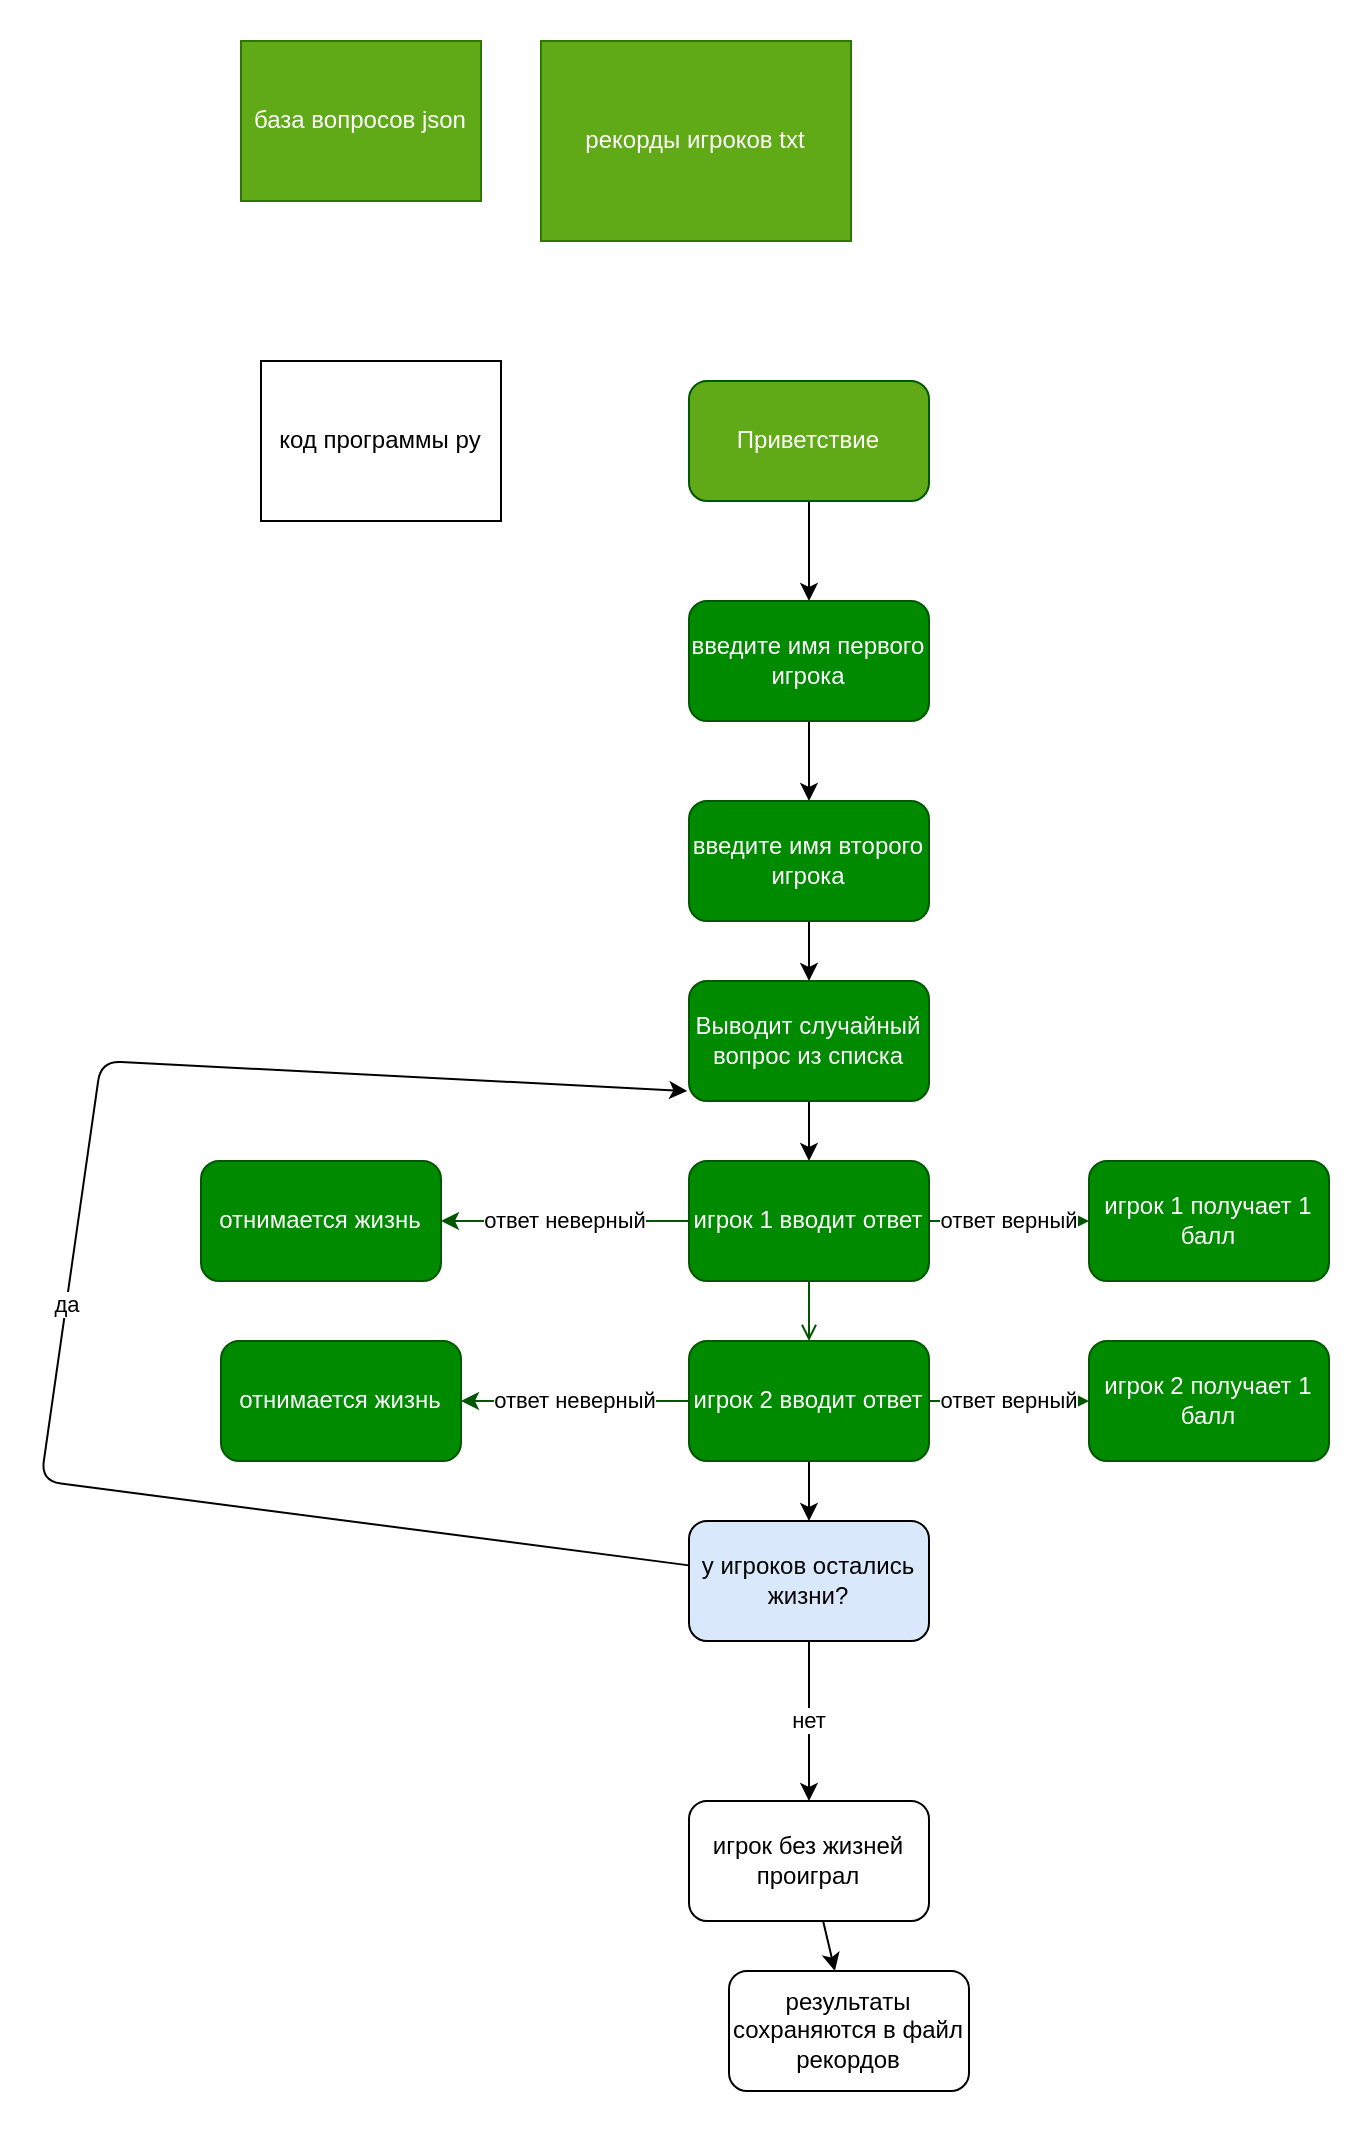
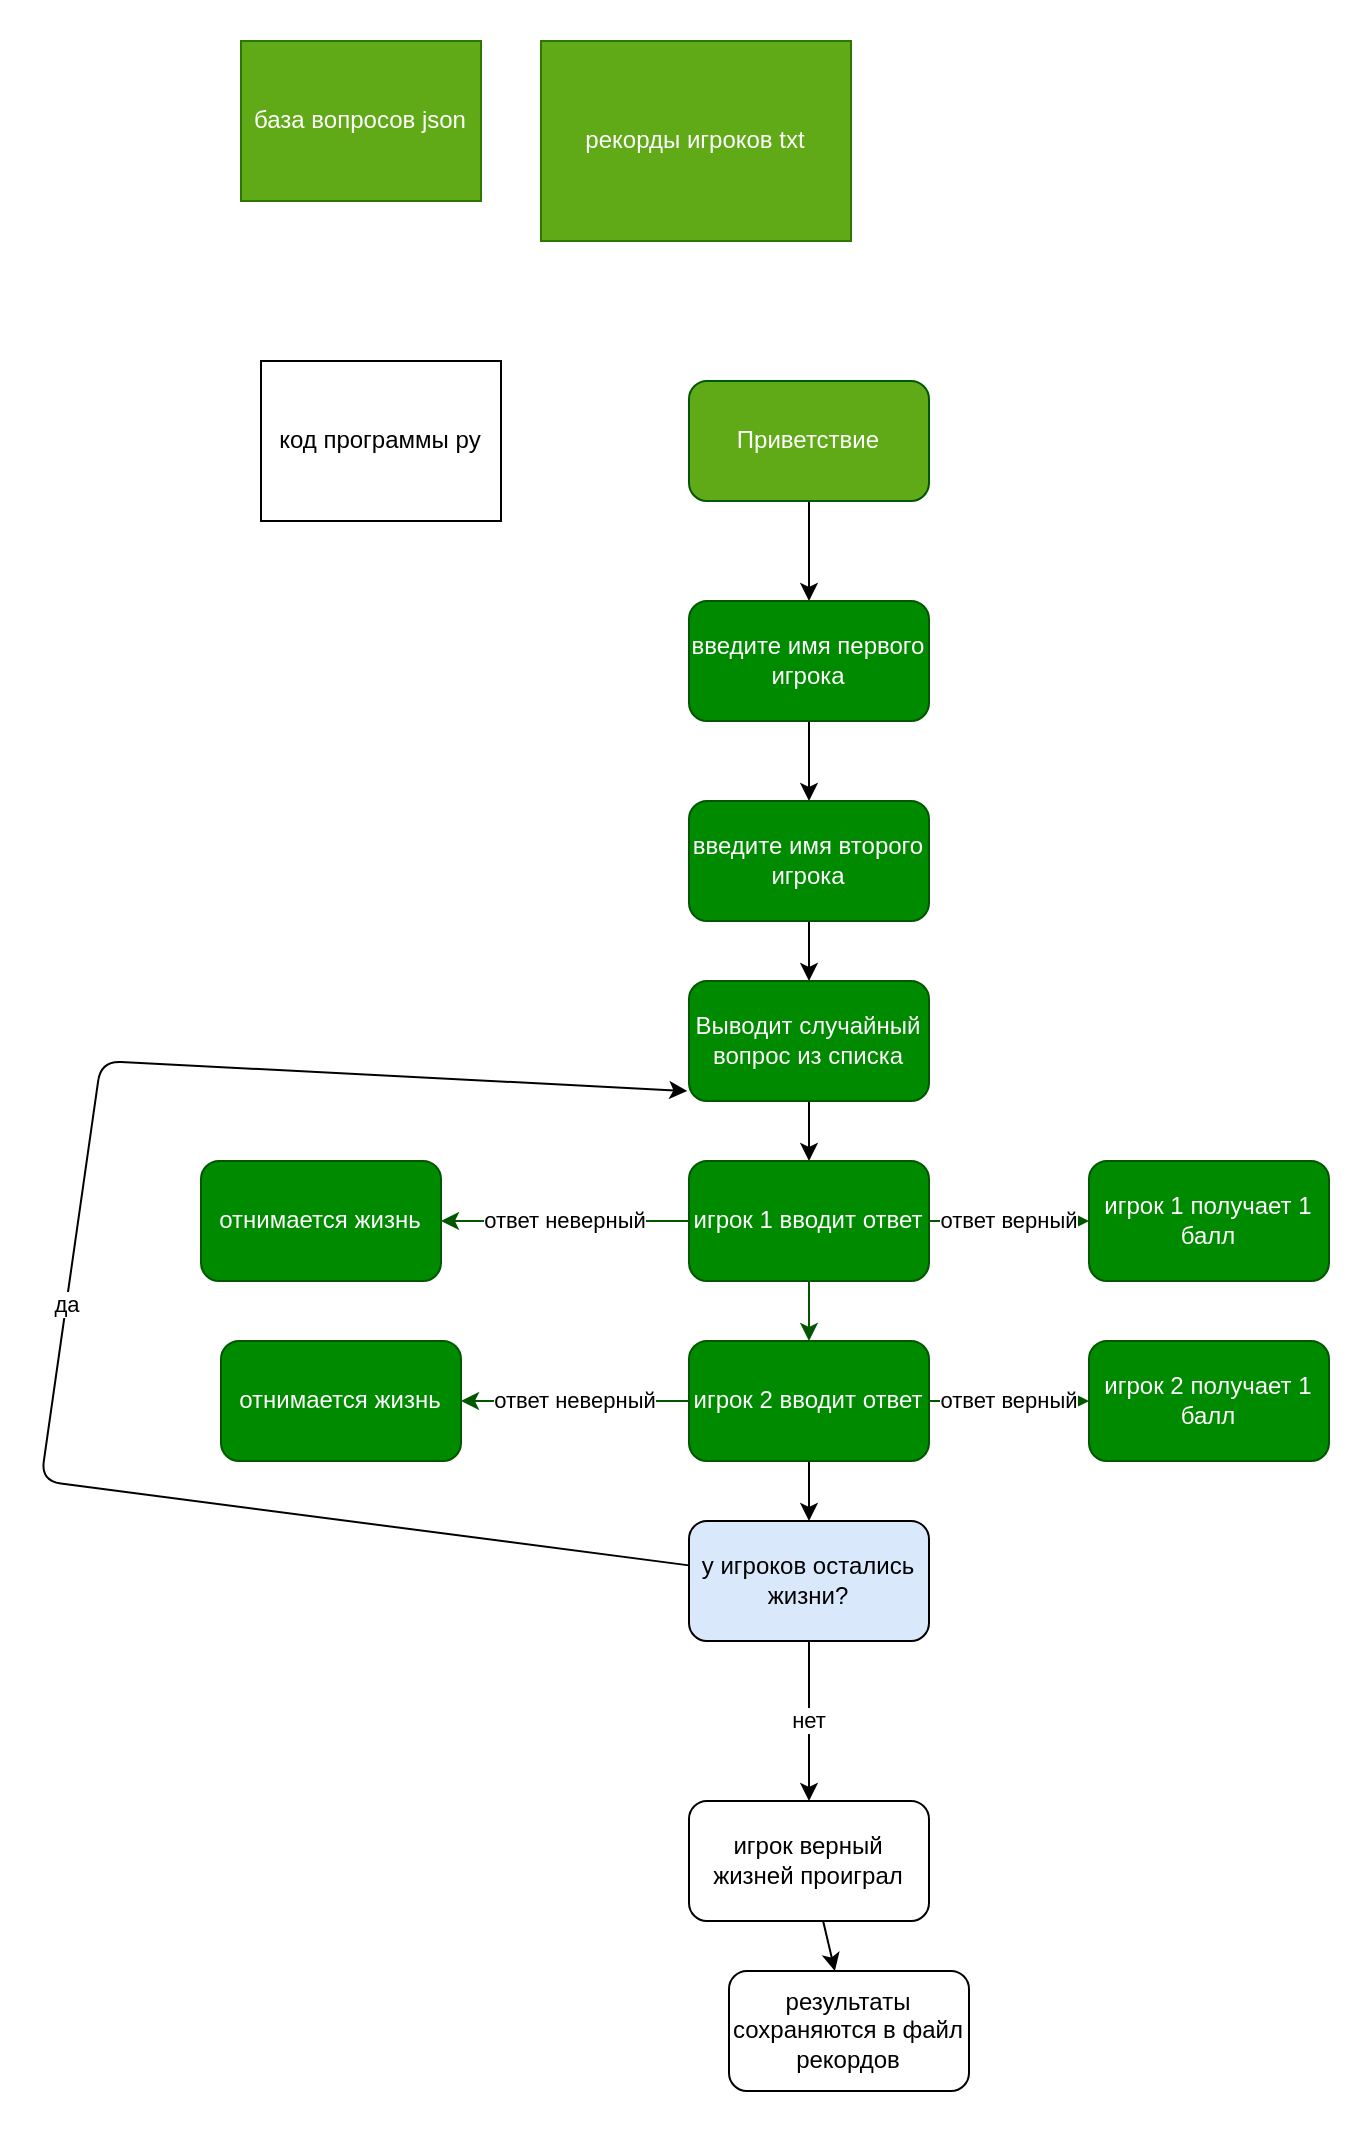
(809, 1328) -> (809, 1326)
(809, 1861) -> (809, 1861)
